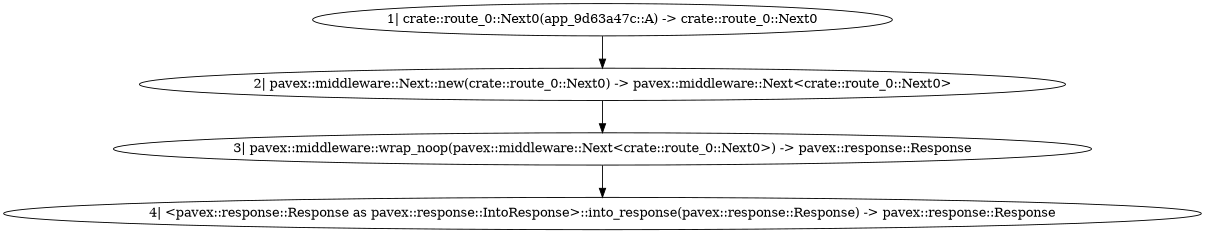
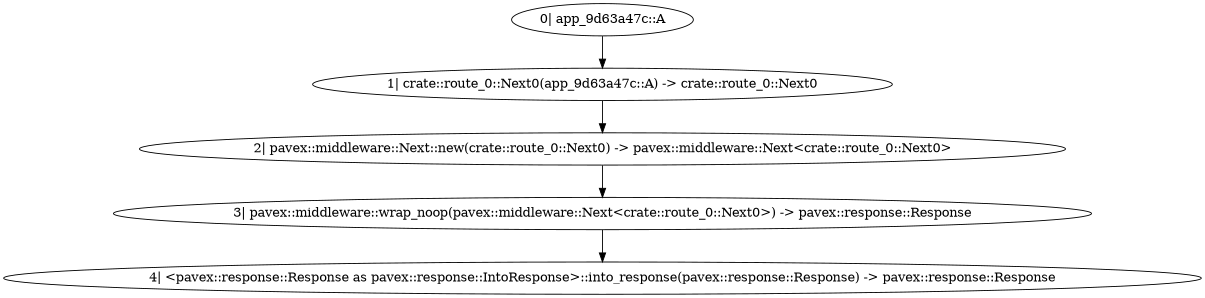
none -> (602, 20)
